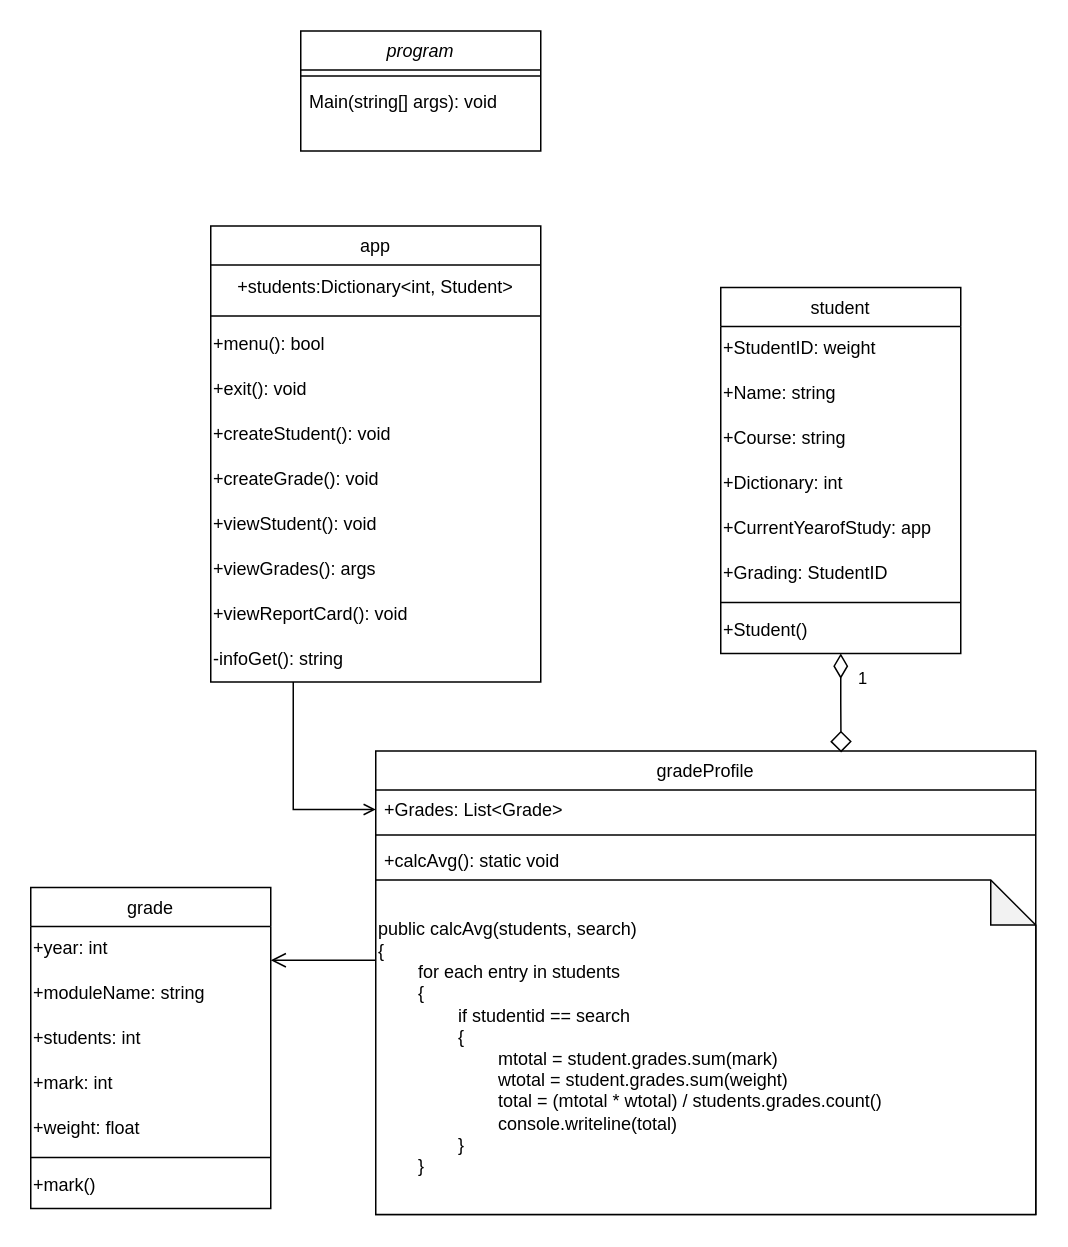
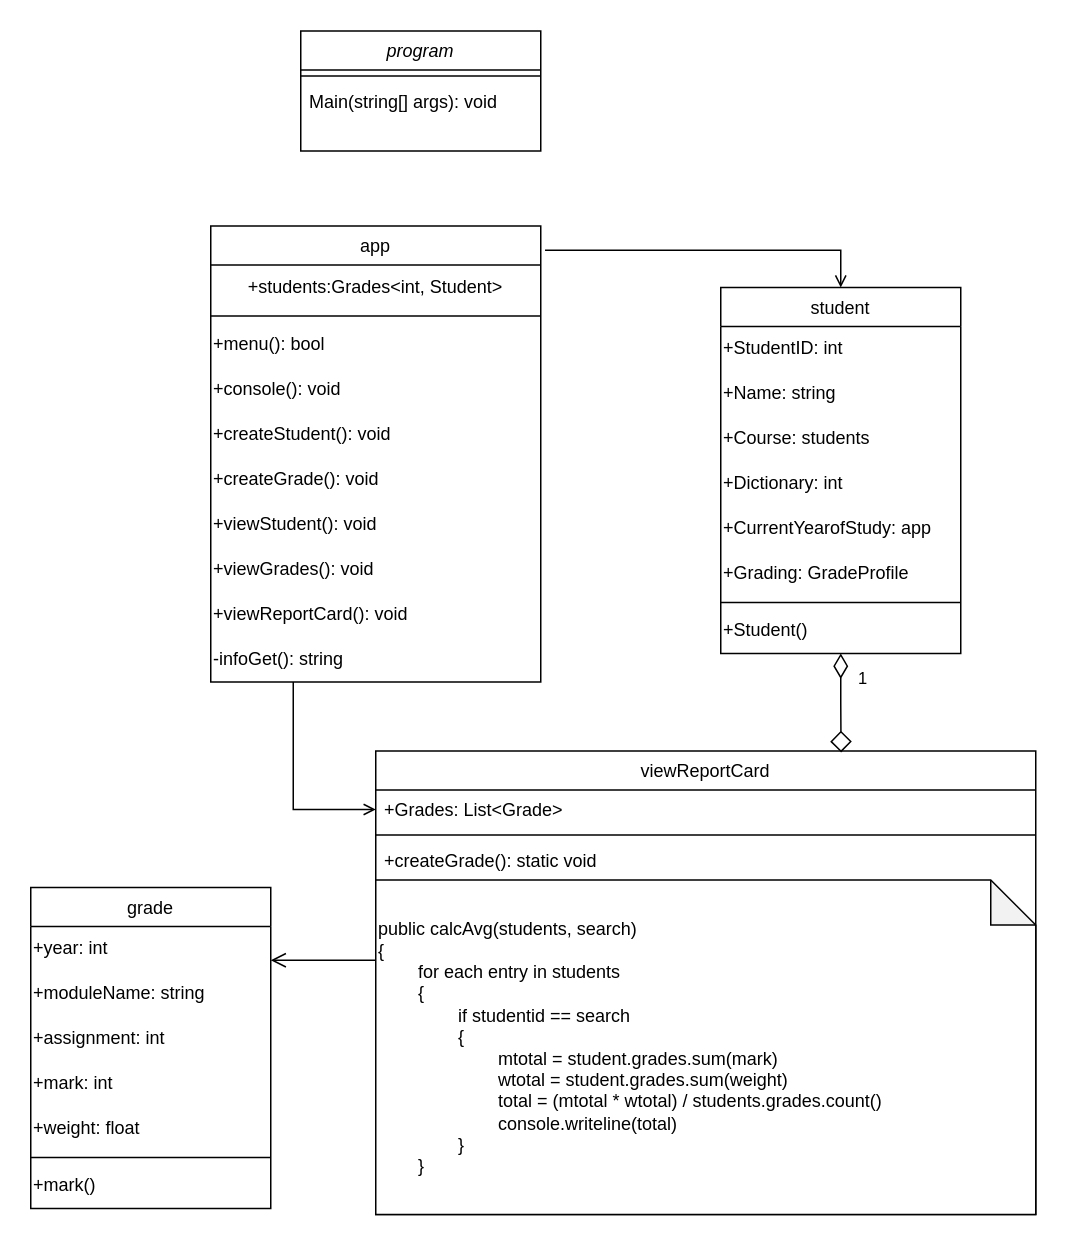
none -> (709, 250)
(376, 287) -> (376, 287)
(807, 349) -> (792, 349)
(270, 389) -> (285, 389)
(792, 439) -> (805, 439)
(302, 569) -> (300, 569)
(812, 574) -> (823, 574)
(705, 771) -> (705, 771)
(486, 861) -> (508, 861)
(97, 1039) -> (105, 1039)
